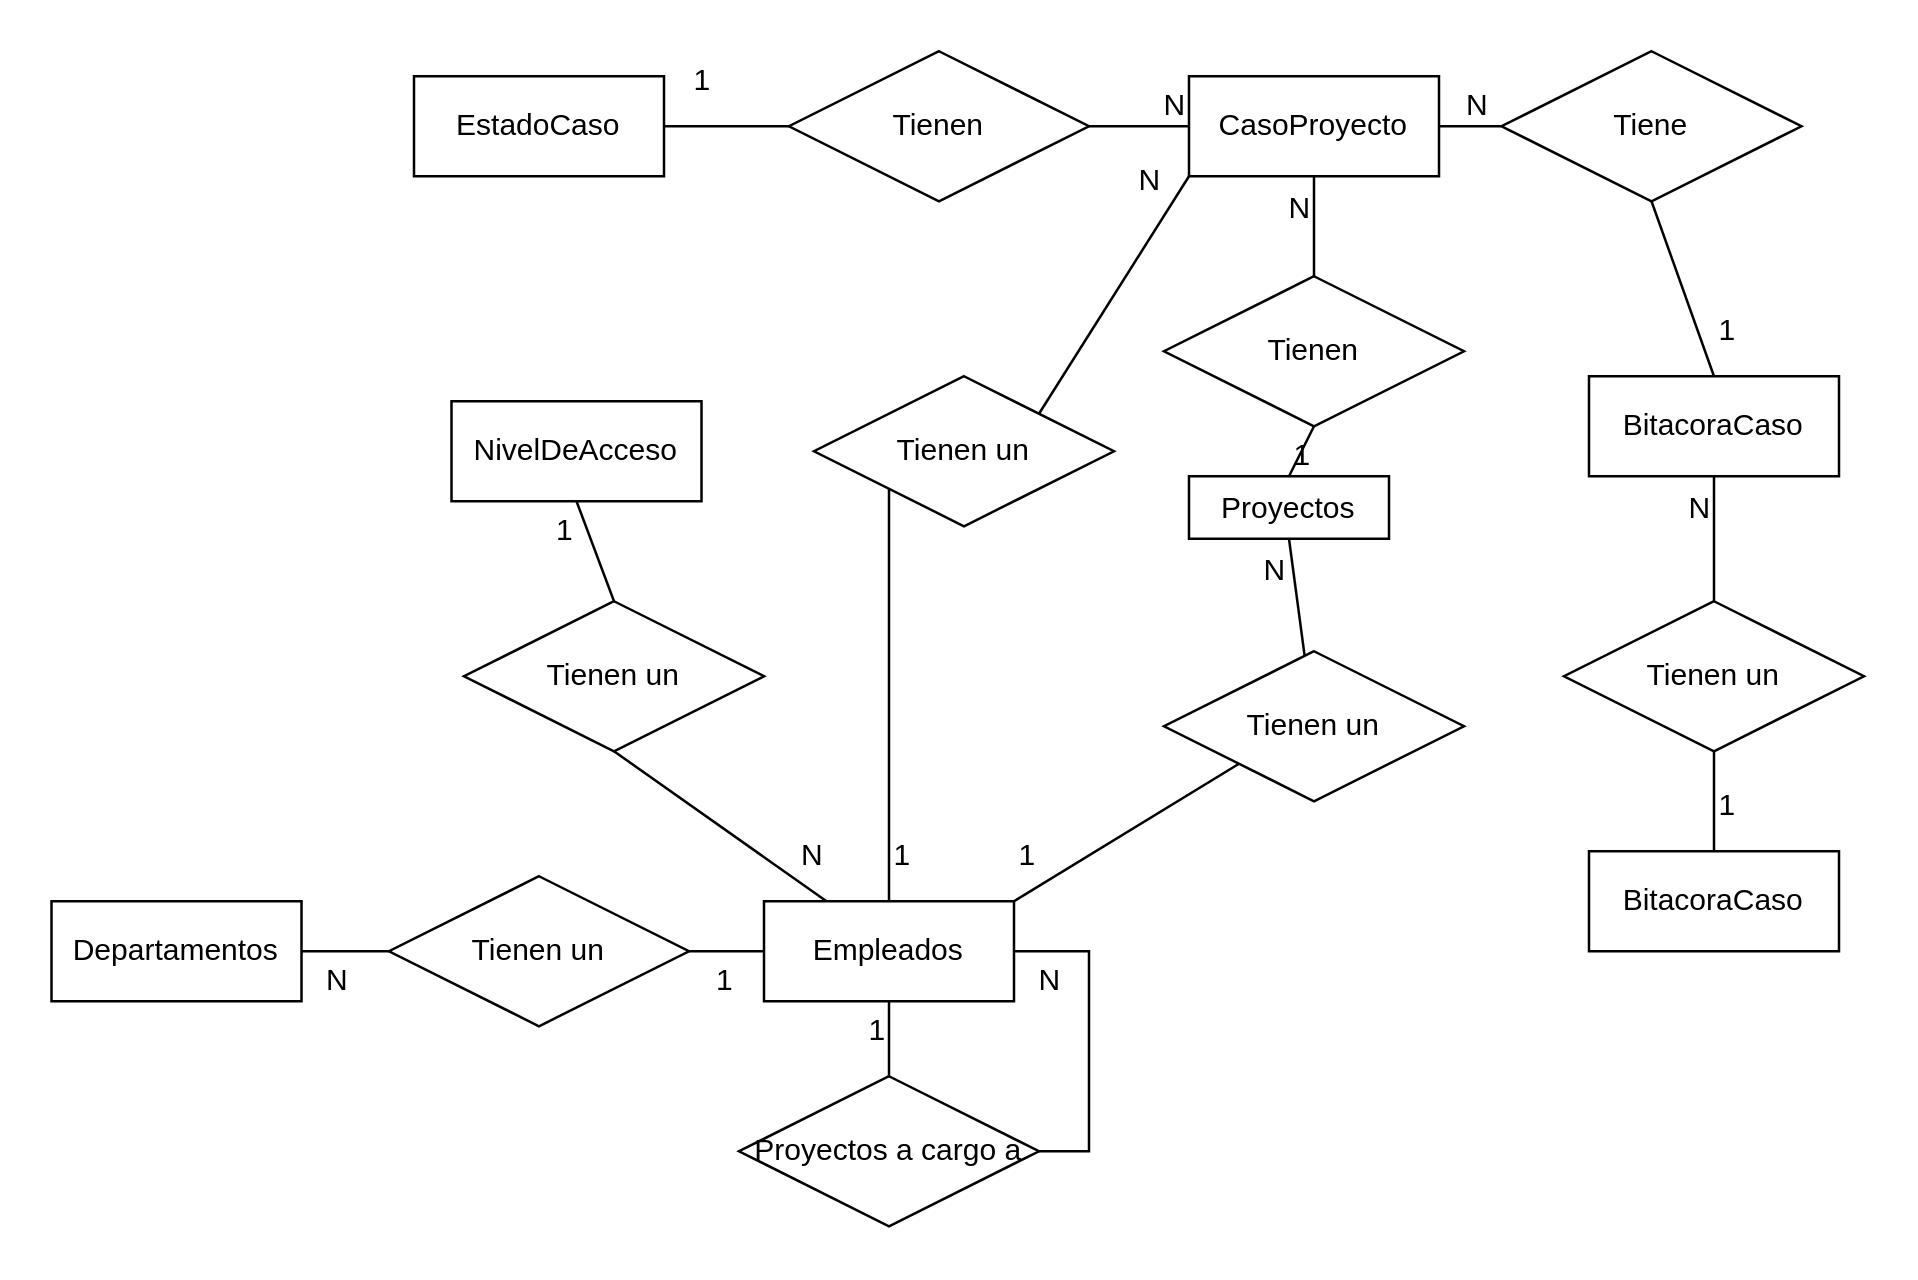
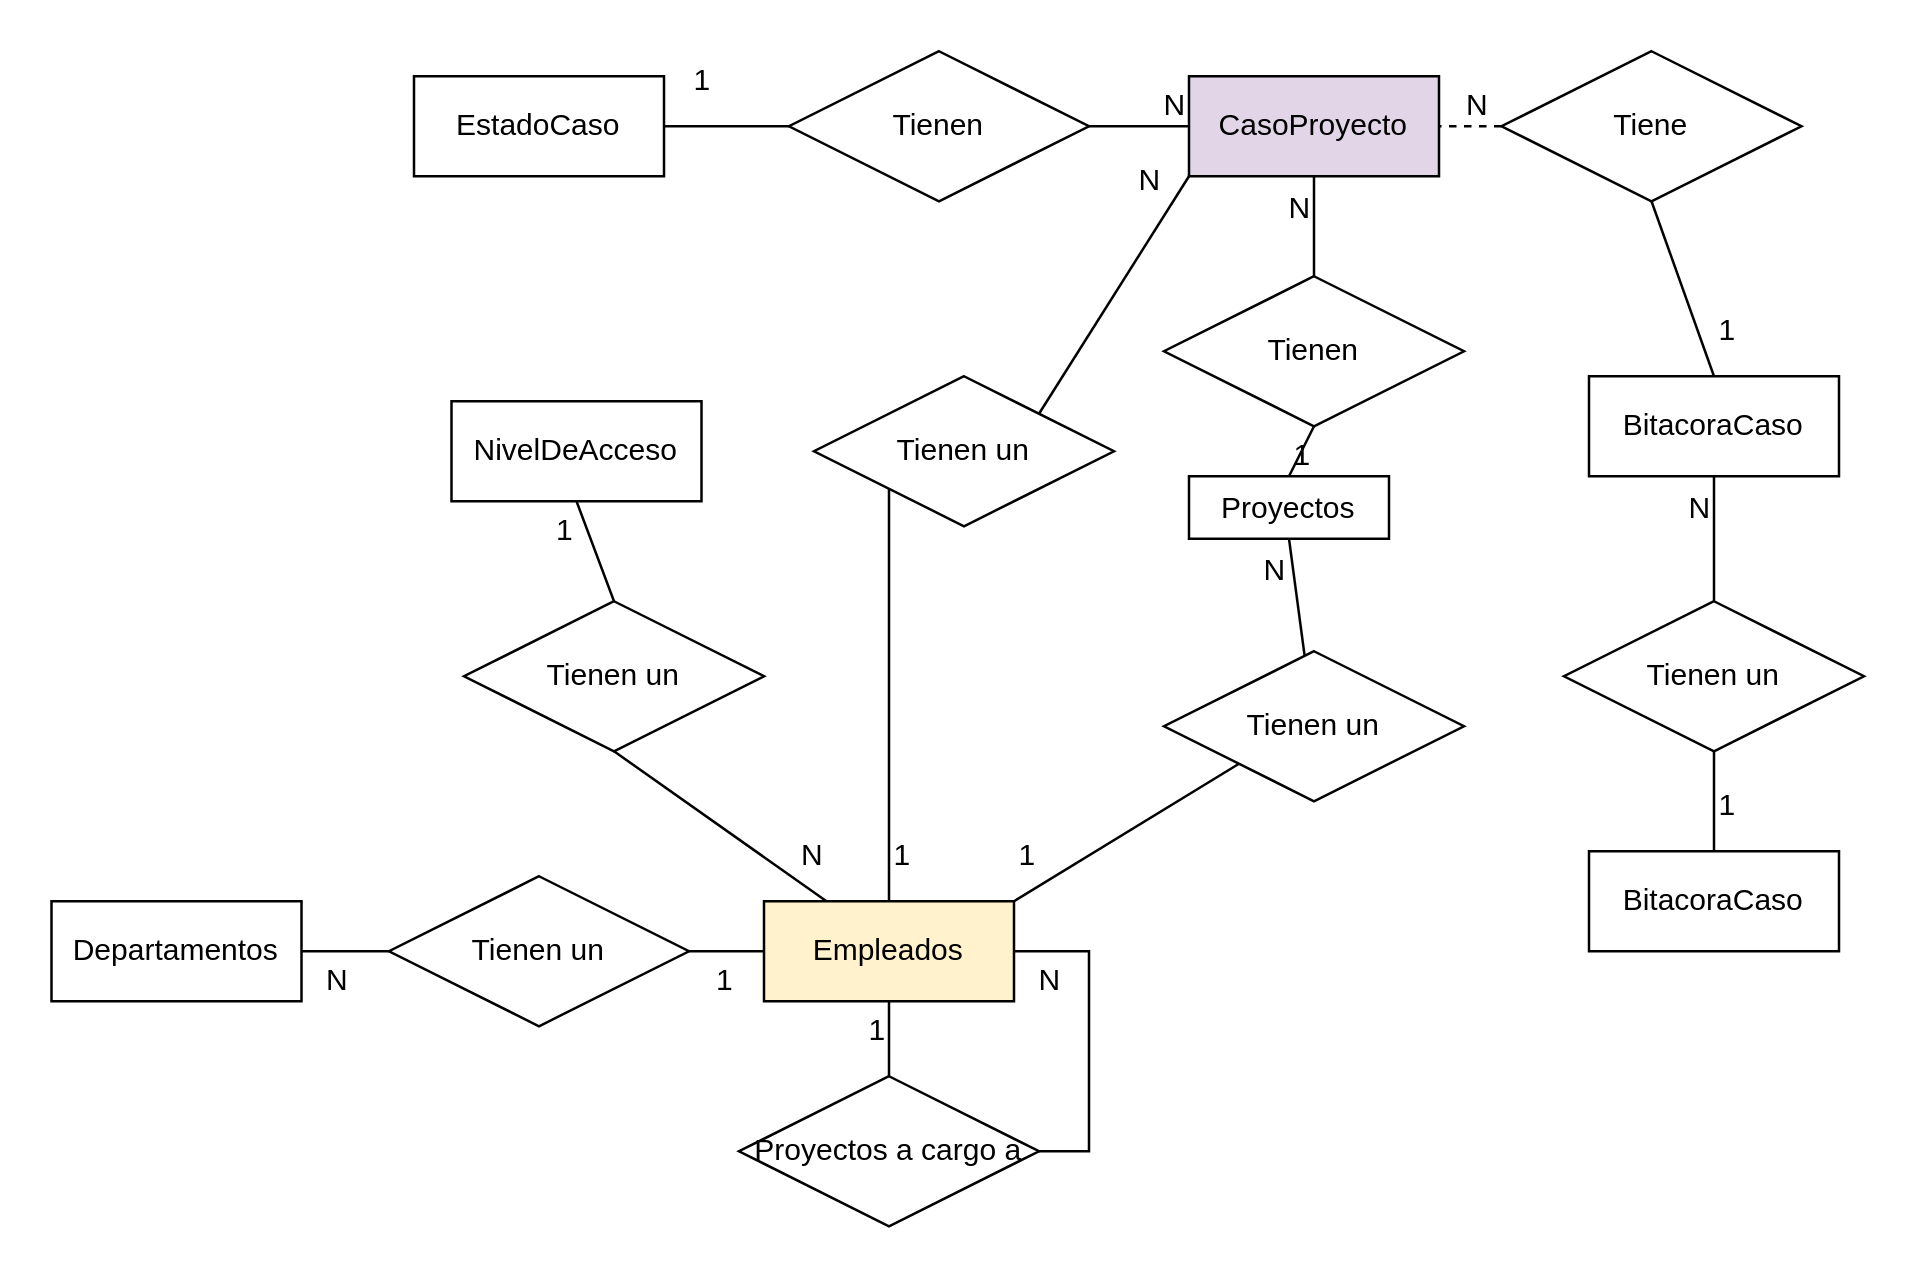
(1314, 126) -> (1314, 126)
(1470, 126) -> (1470, 126)
(889, 951) -> (889, 951)
